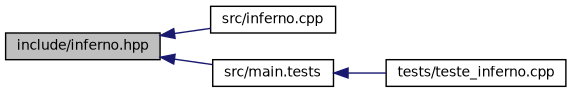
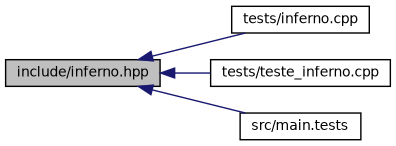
(273, 20) -> (300, 20)
(367, 73) -> (193, 73)
